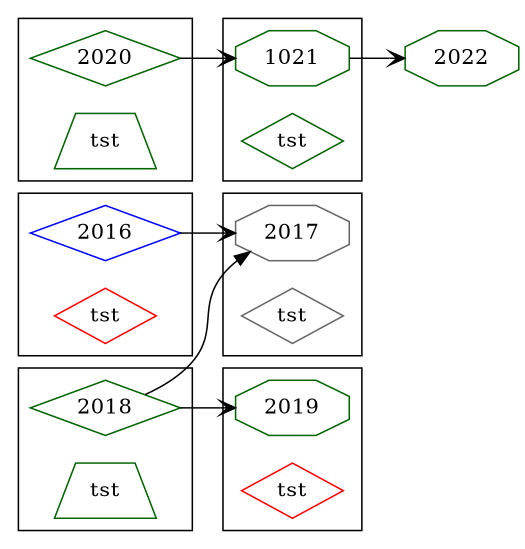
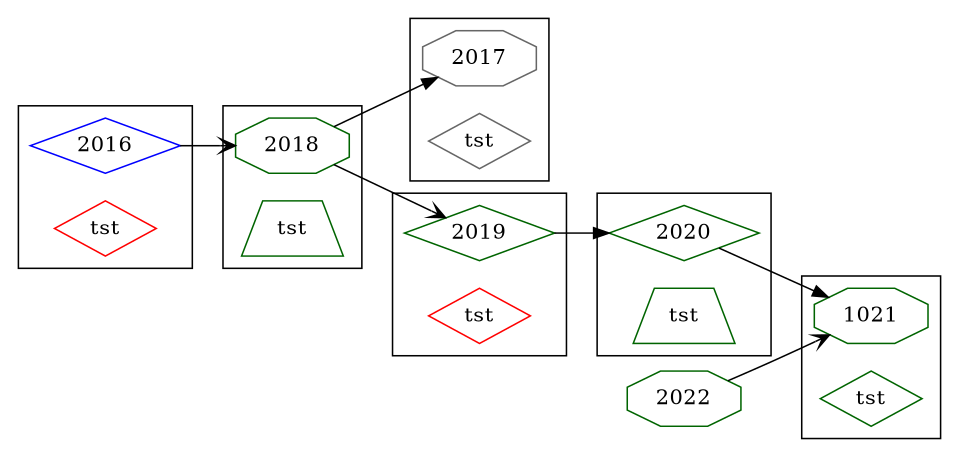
(202, 58) -> (762, 267)
(371, 58) -> (763, 365)
(202, 233) -> (202, 146)
none -> (576, 233)
(105, 408) -> (292, 146)
(292, 408) -> (480, 233)
